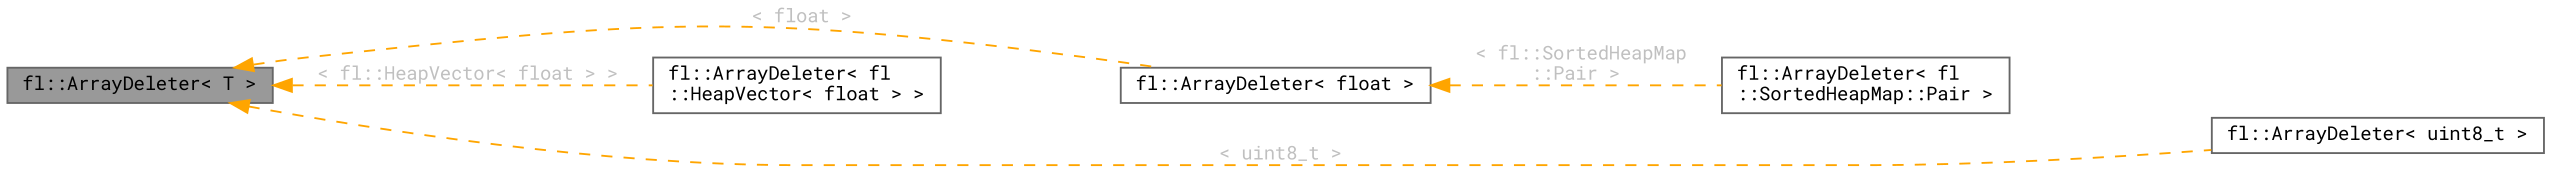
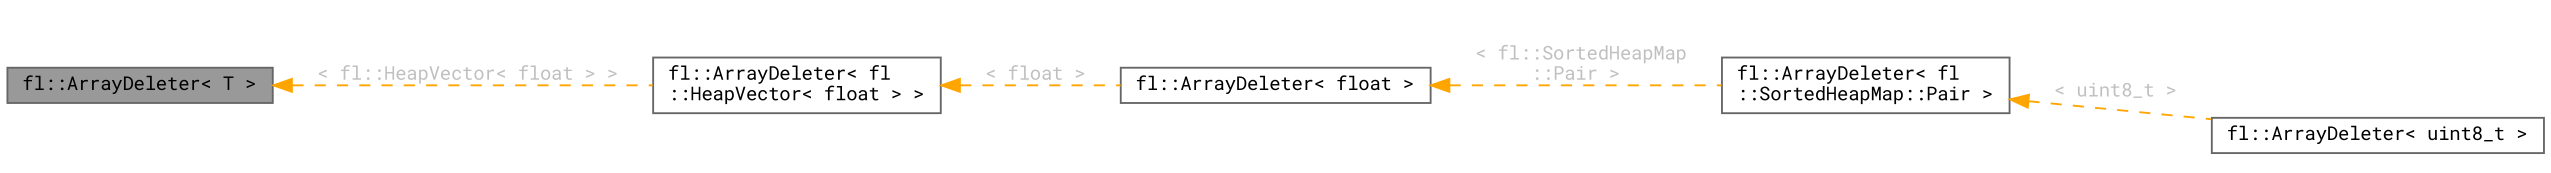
(707, 27) -> (1040, 85)
(1228, 165) -> (2120, 110)
